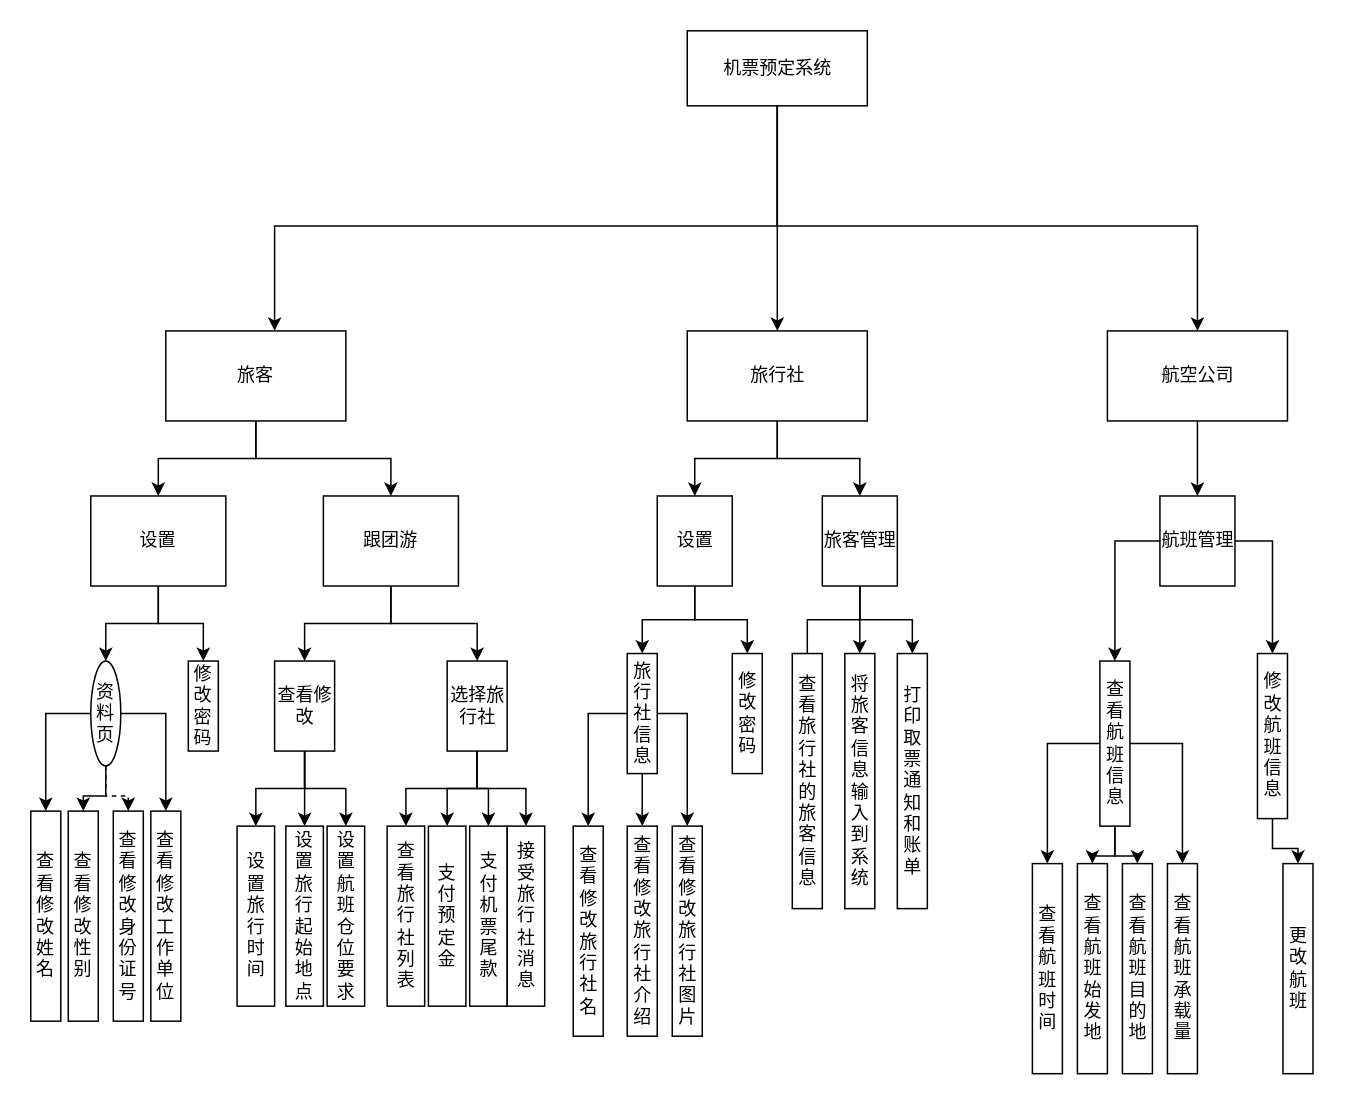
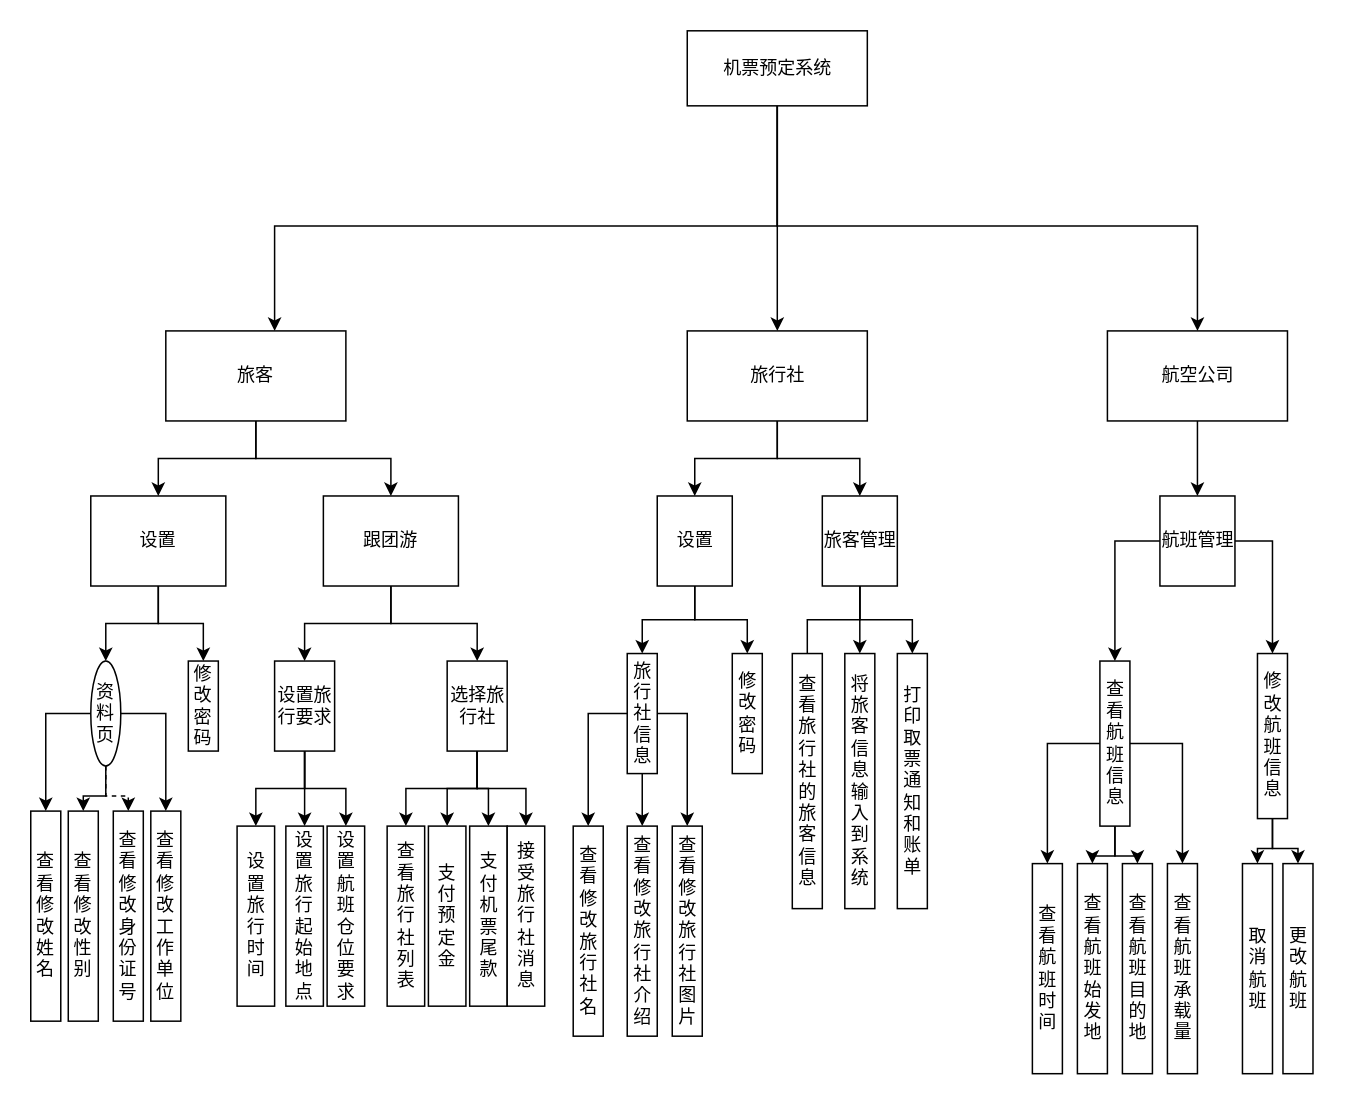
(305, 706) -> (305, 706)
none -> (1261, 848)
none -> (1257, 968)
